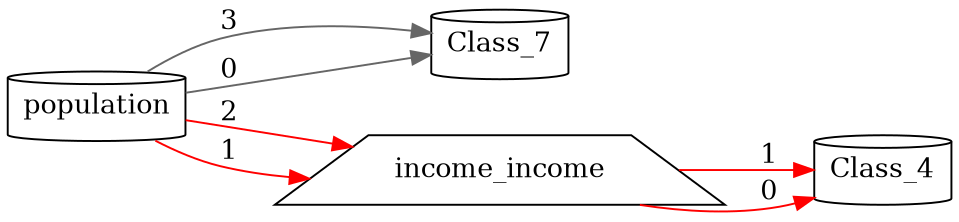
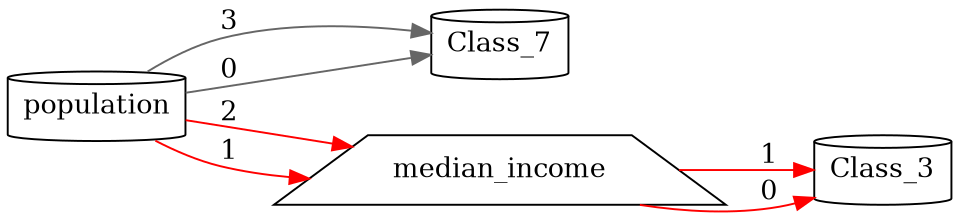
(500, 170) -> (500, 170)
(883, 170) -> (883, 170)
